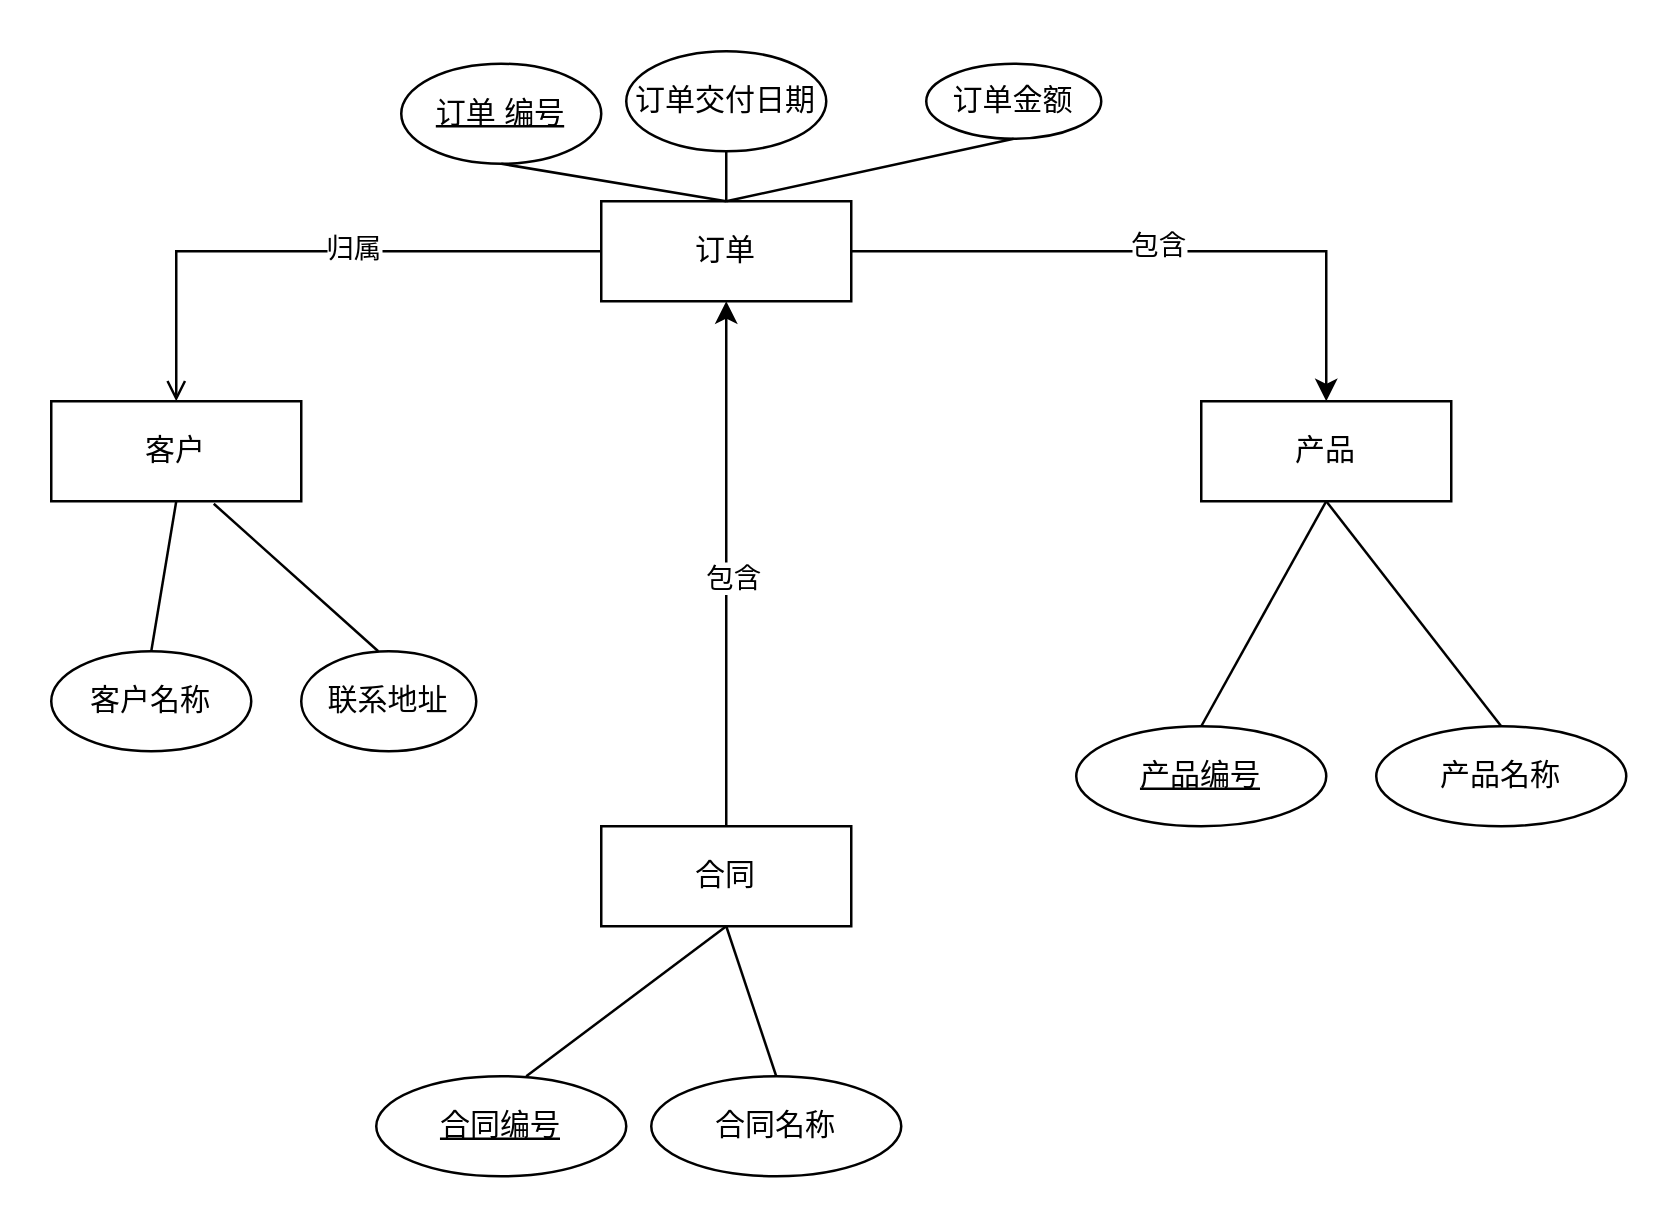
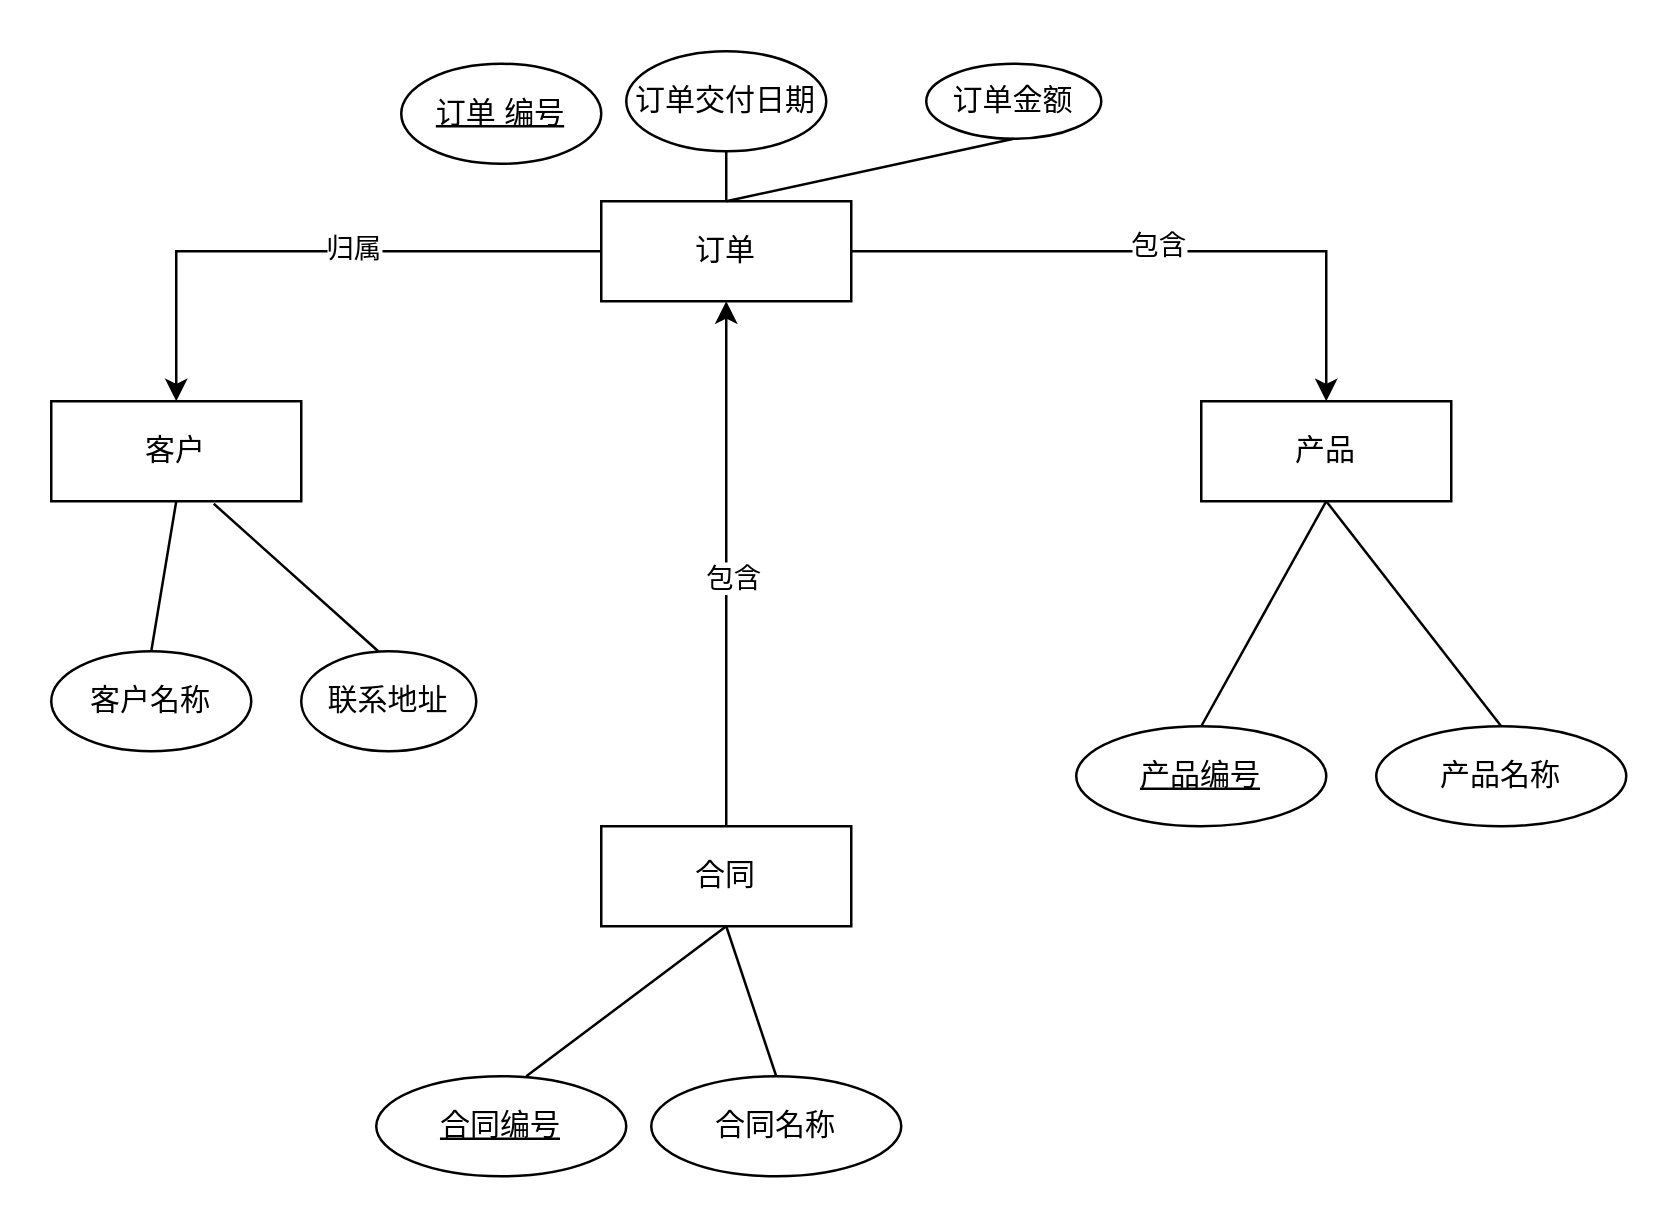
(612, 182) -> none
(176, 387) -> (176, 383)
